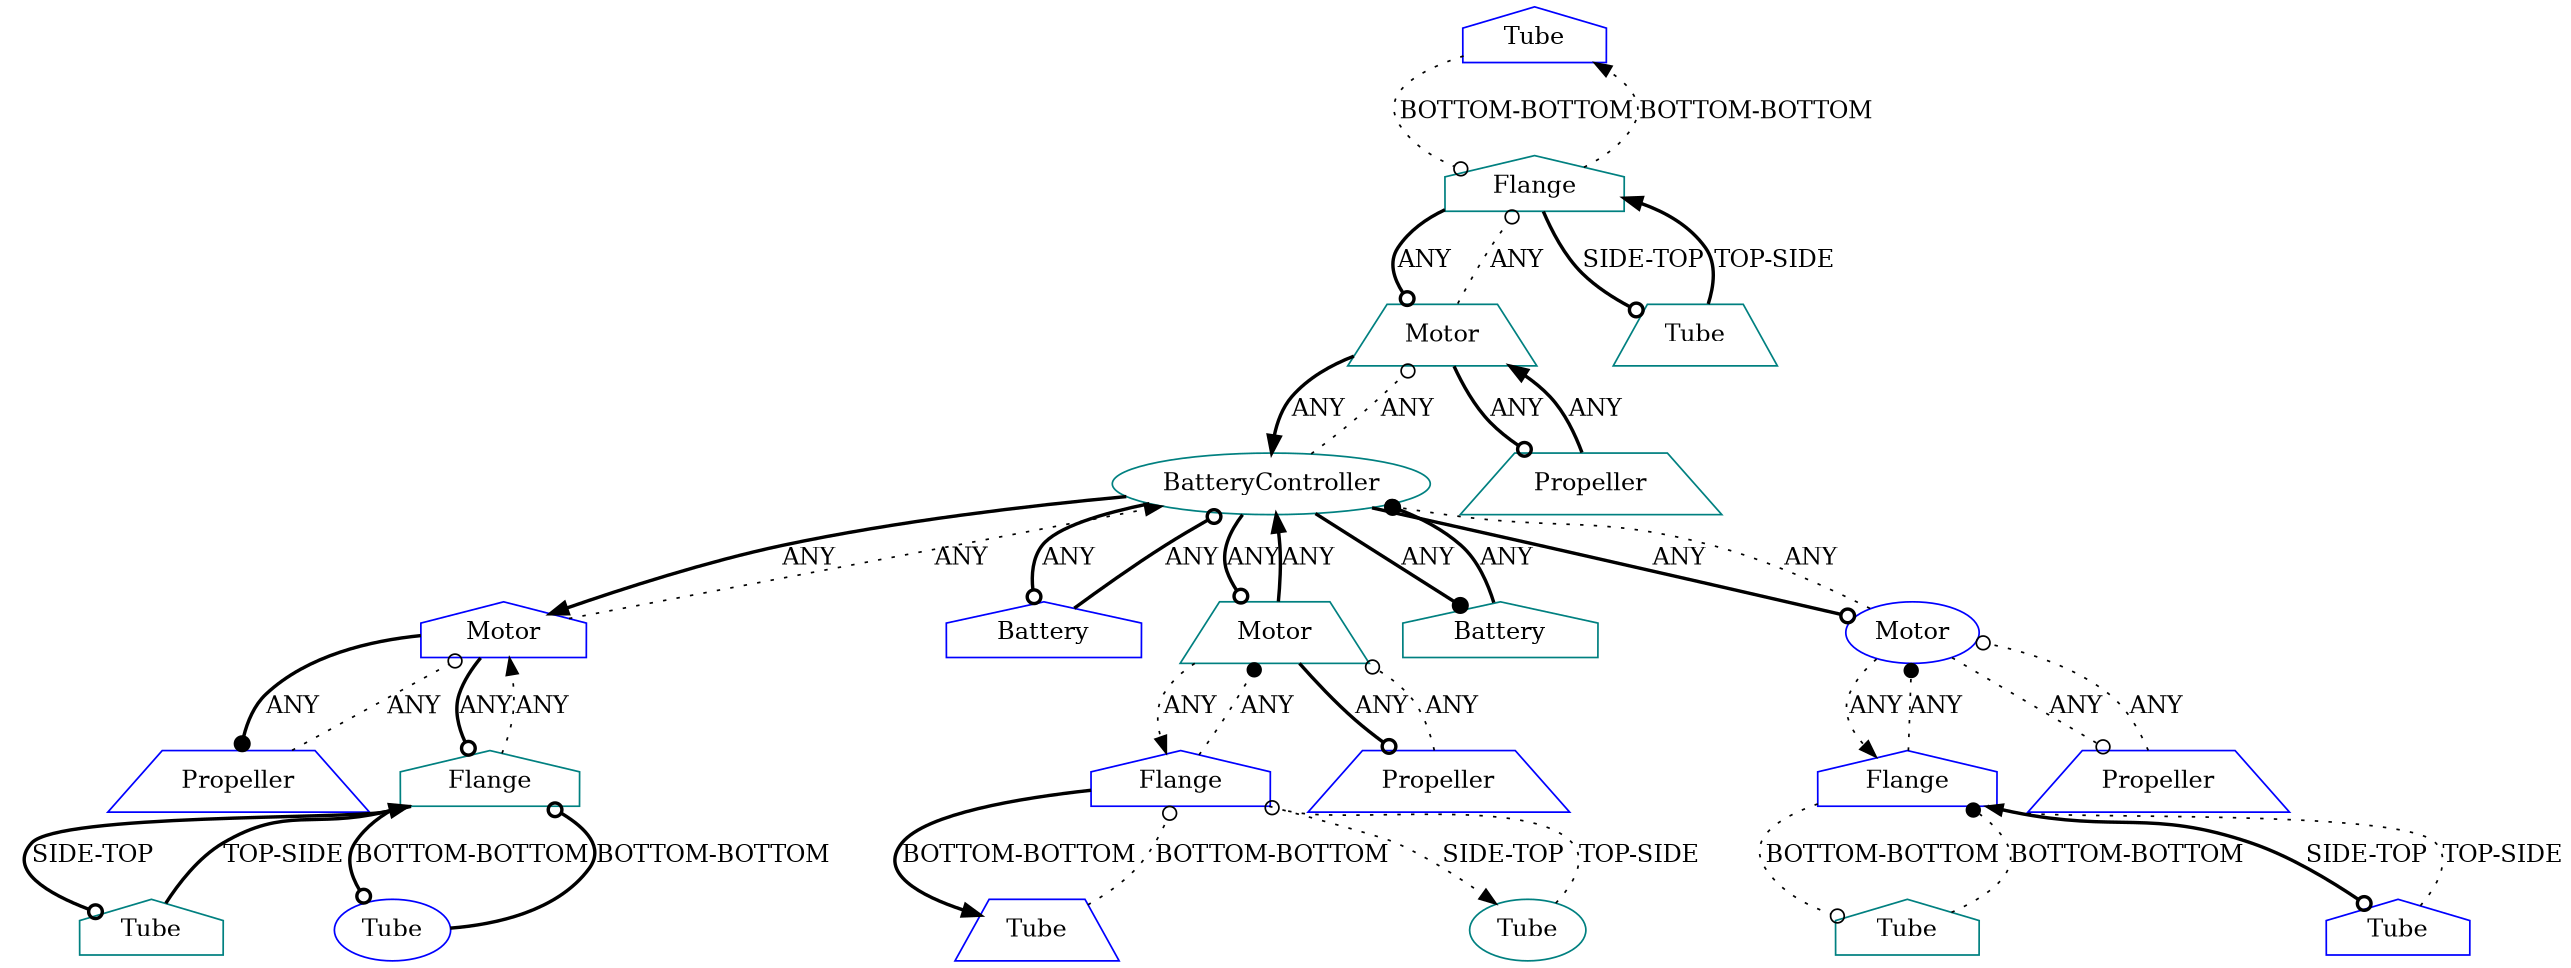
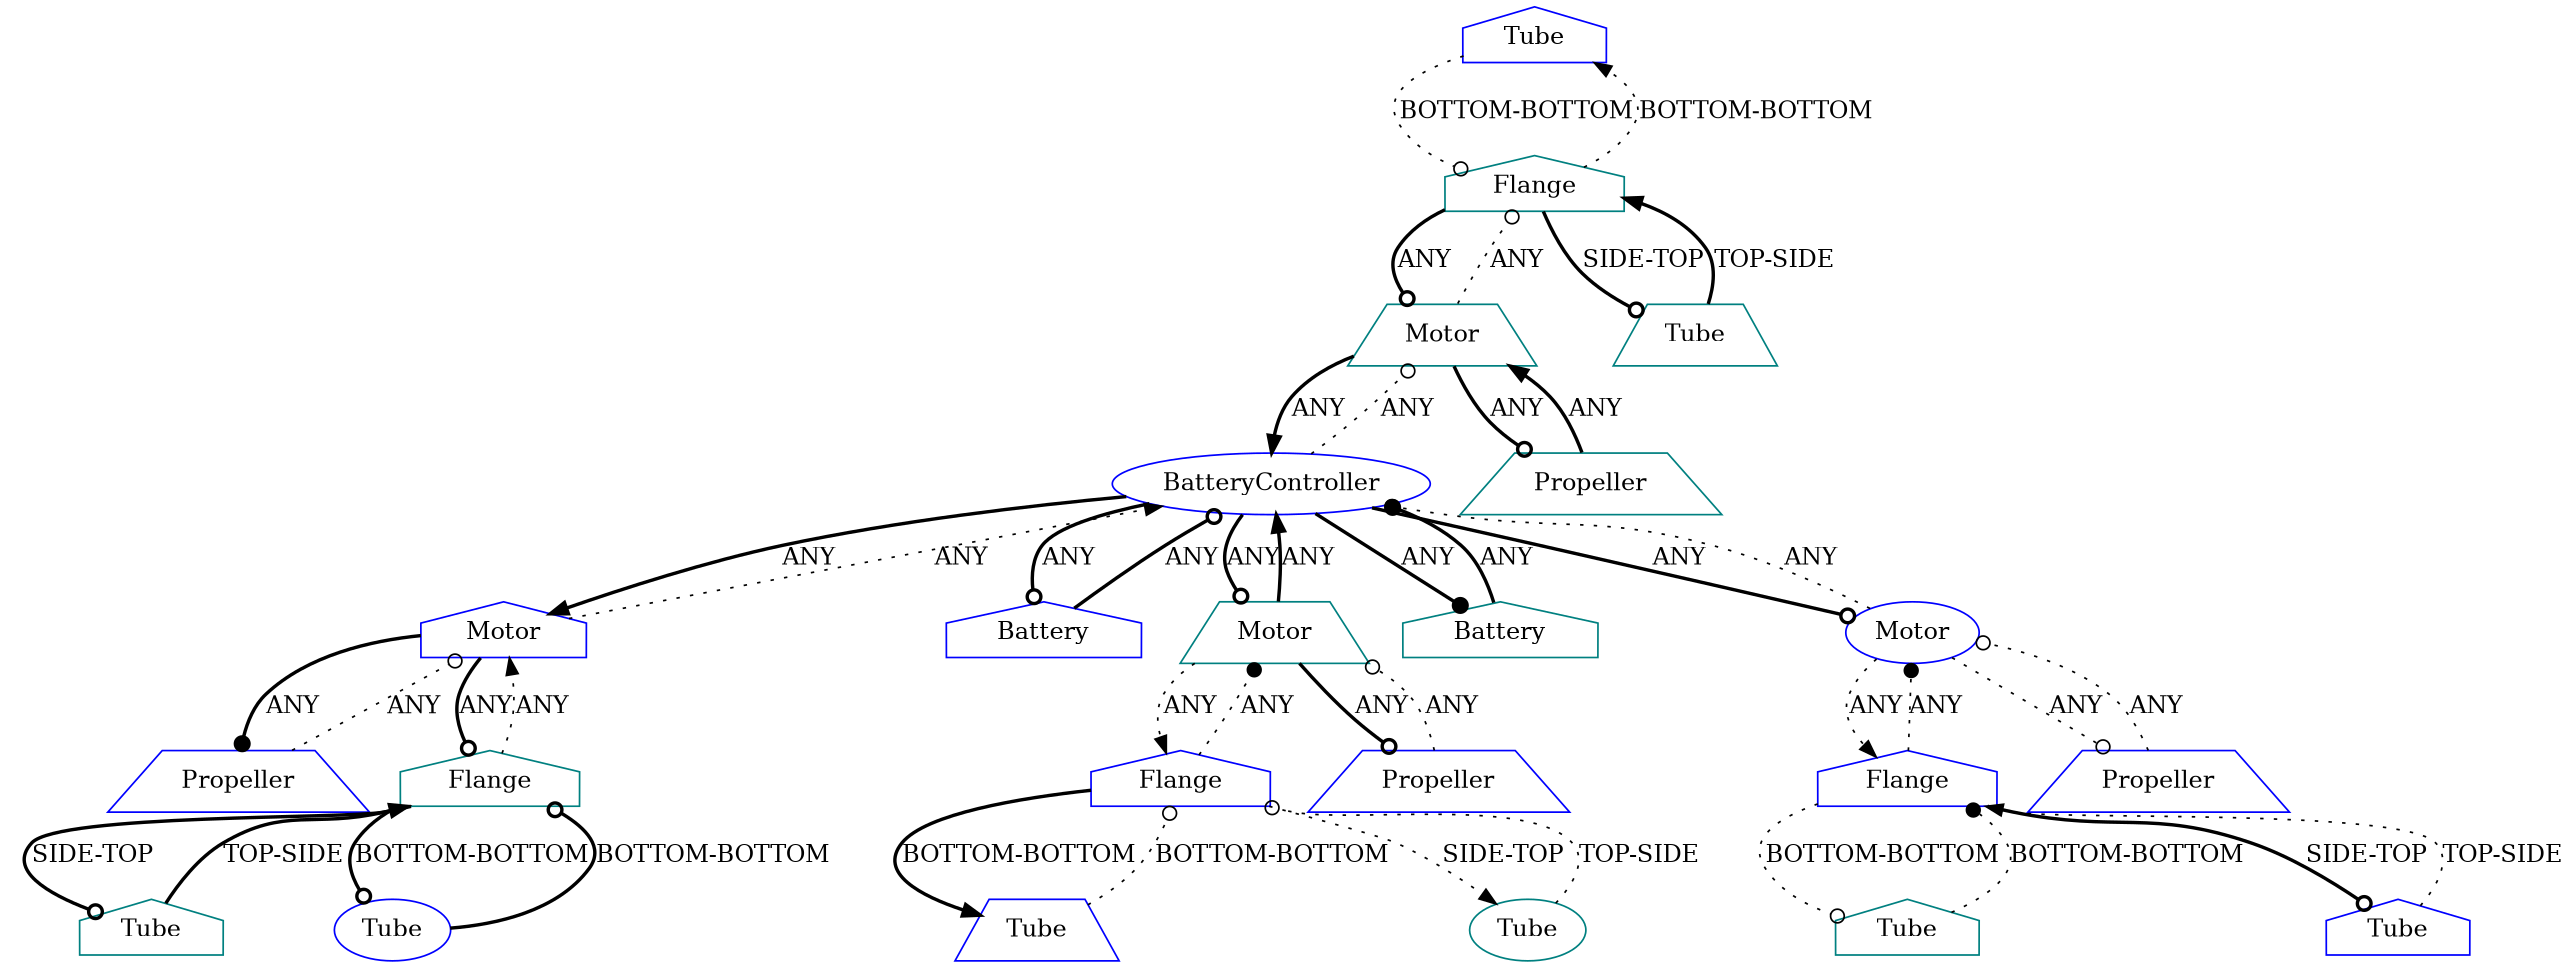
(1271, 484) -> (1271, 484)
